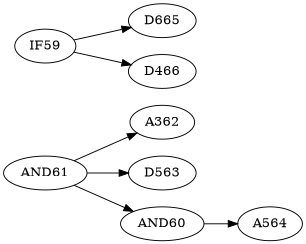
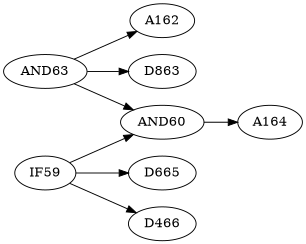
(162, 122) -> (162, 21)
none -> (97, 151)
(45, 173) -> (45, 71)
(162, 173) -> (162, 71)
(270, 224) -> (270, 122)
